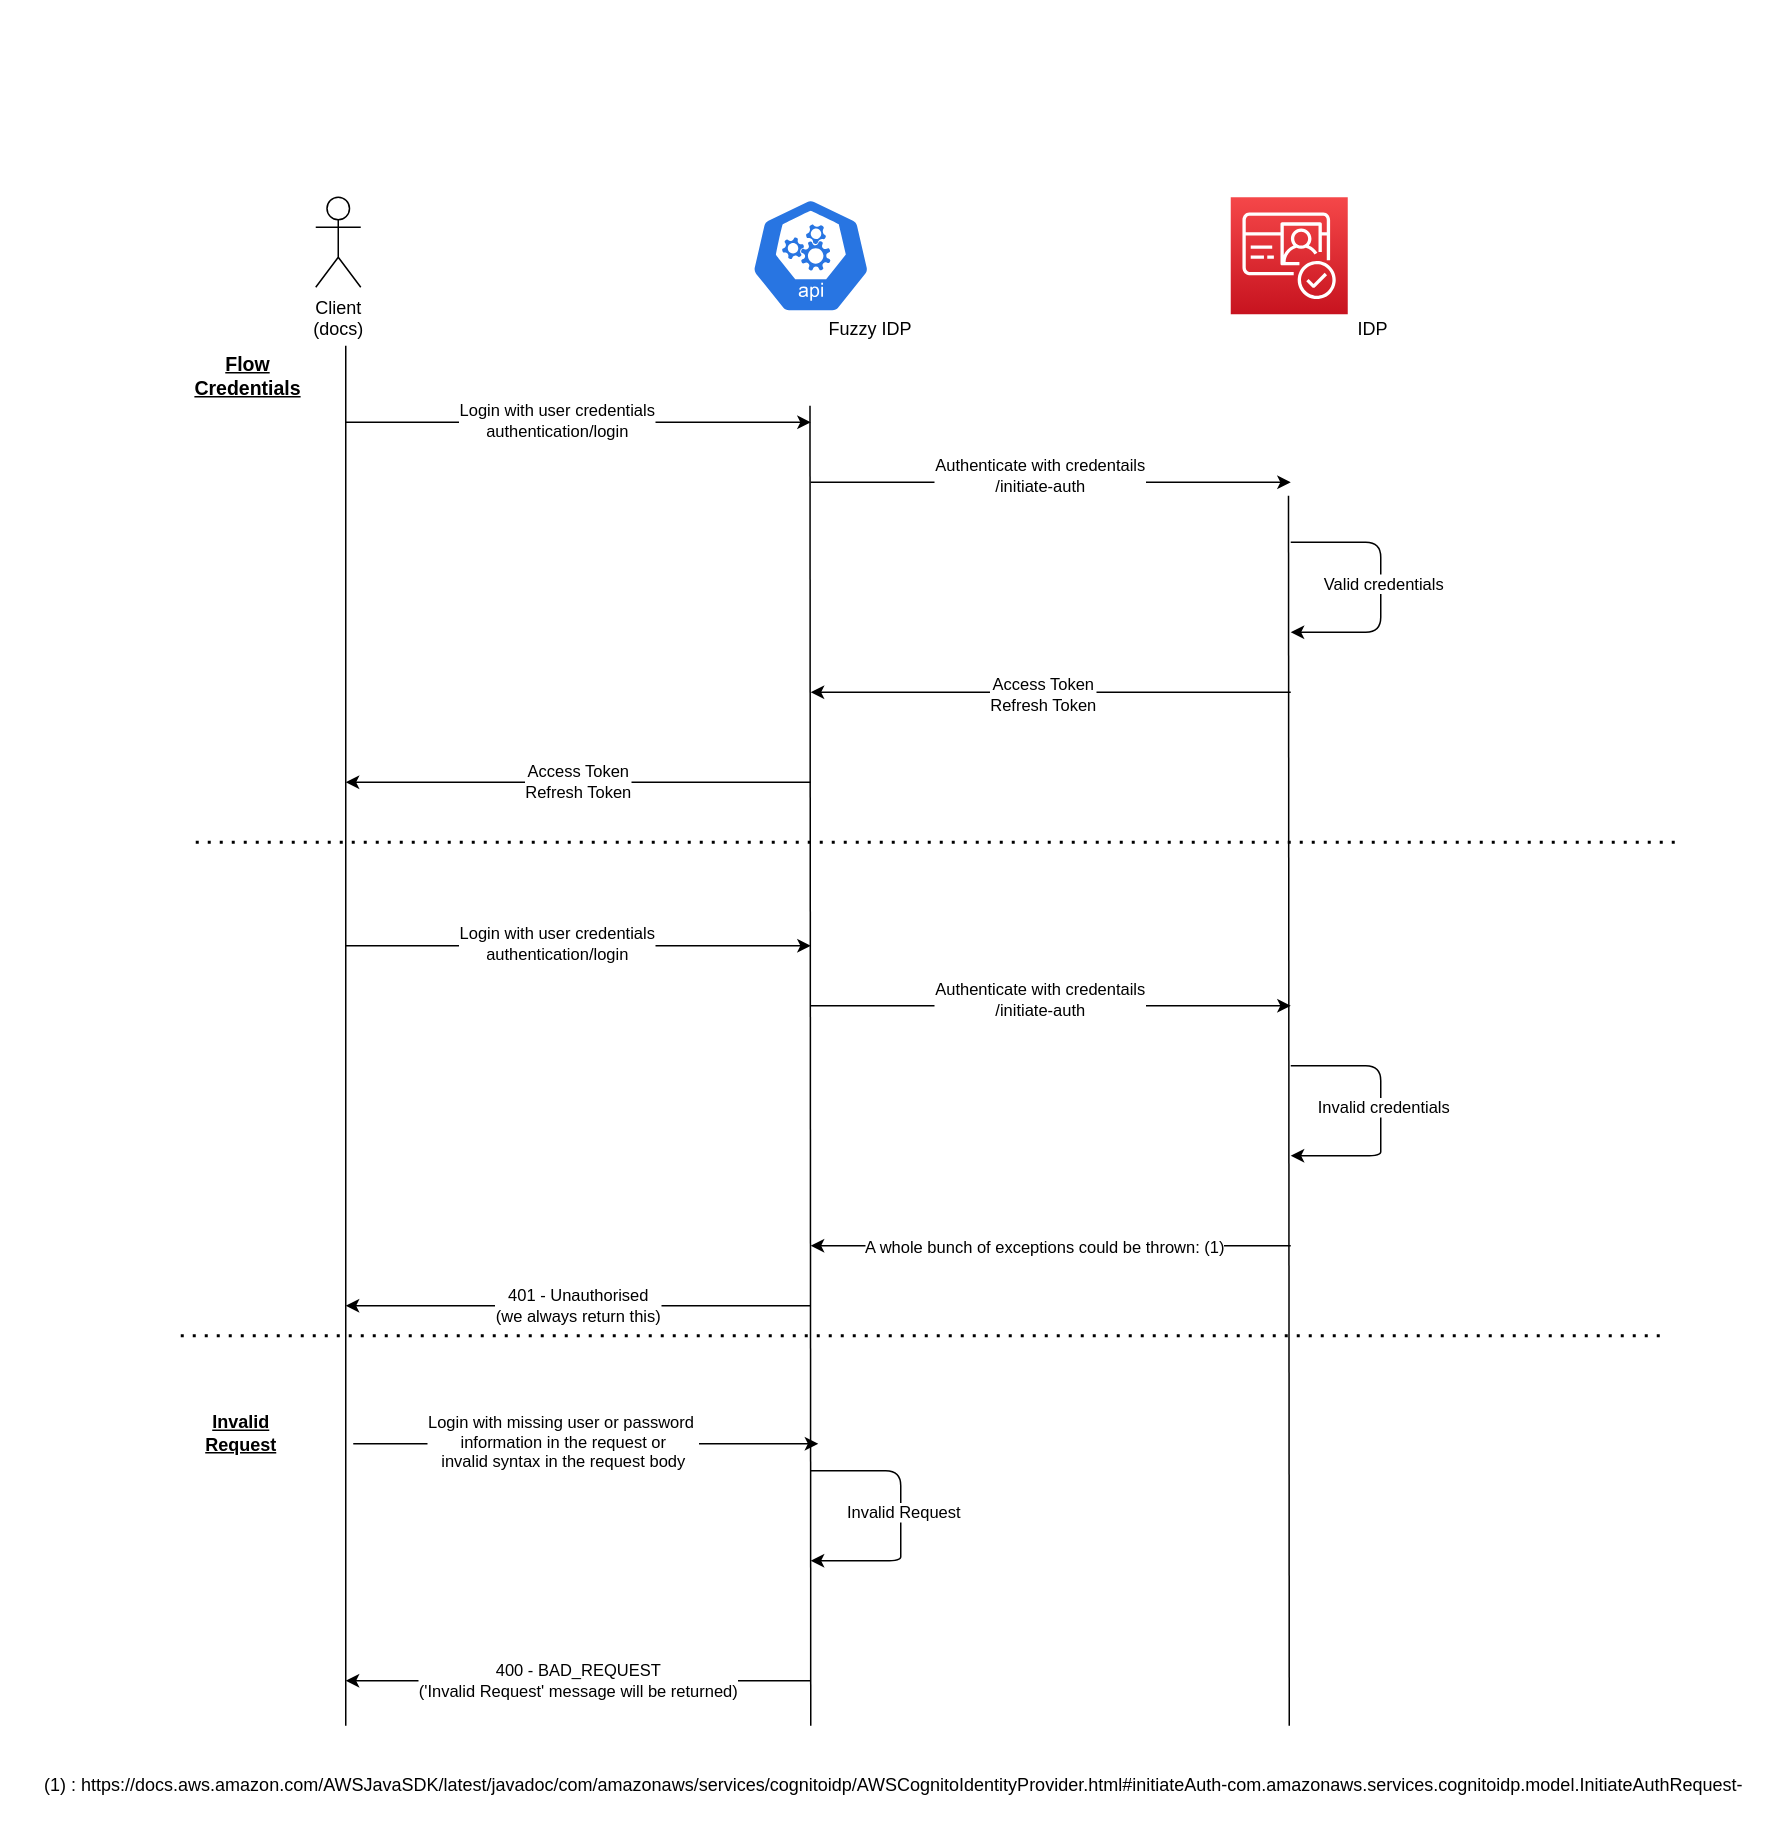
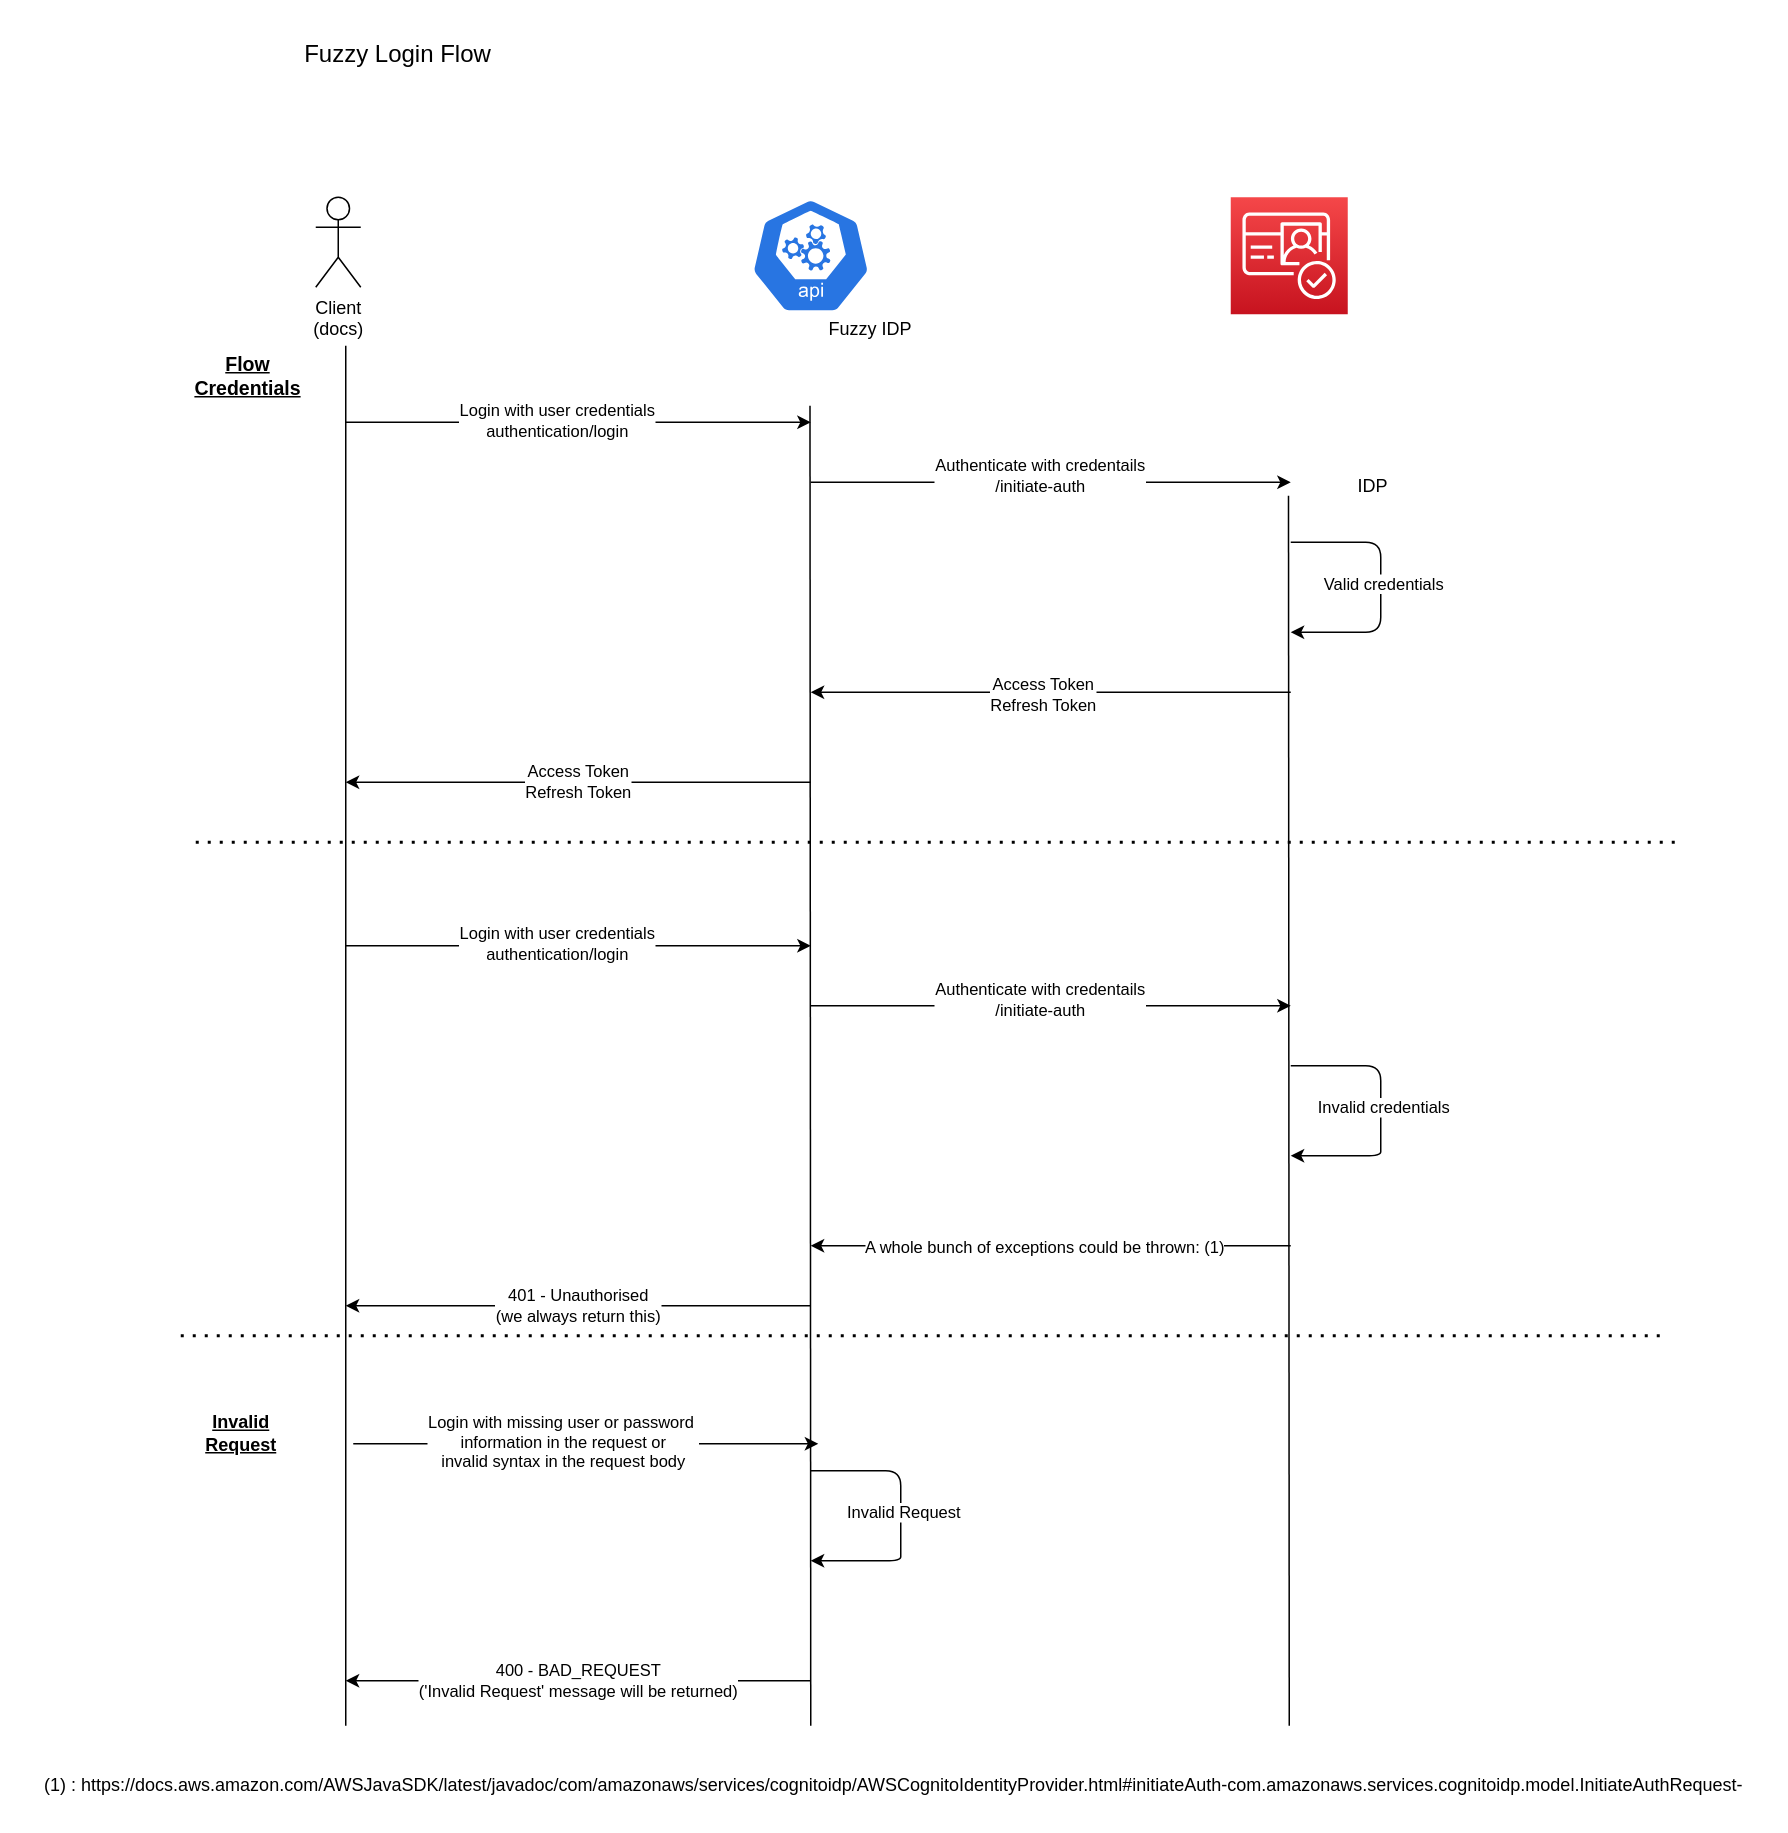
none -> (398, 53)
(1373, 329) -> (1373, 487)
